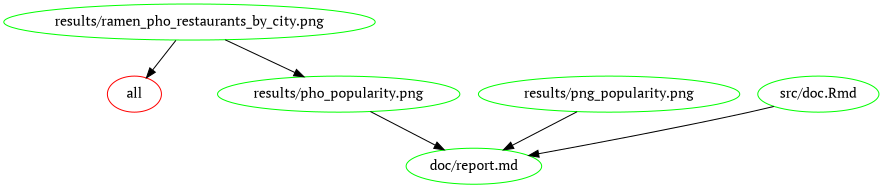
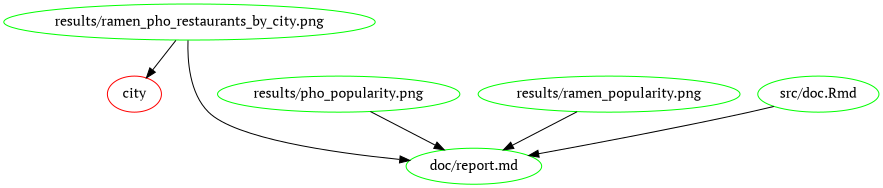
(260, 56) -> (264, 137)
(134, 94) -> (134, 94)
(609, 94) -> (609, 94)
